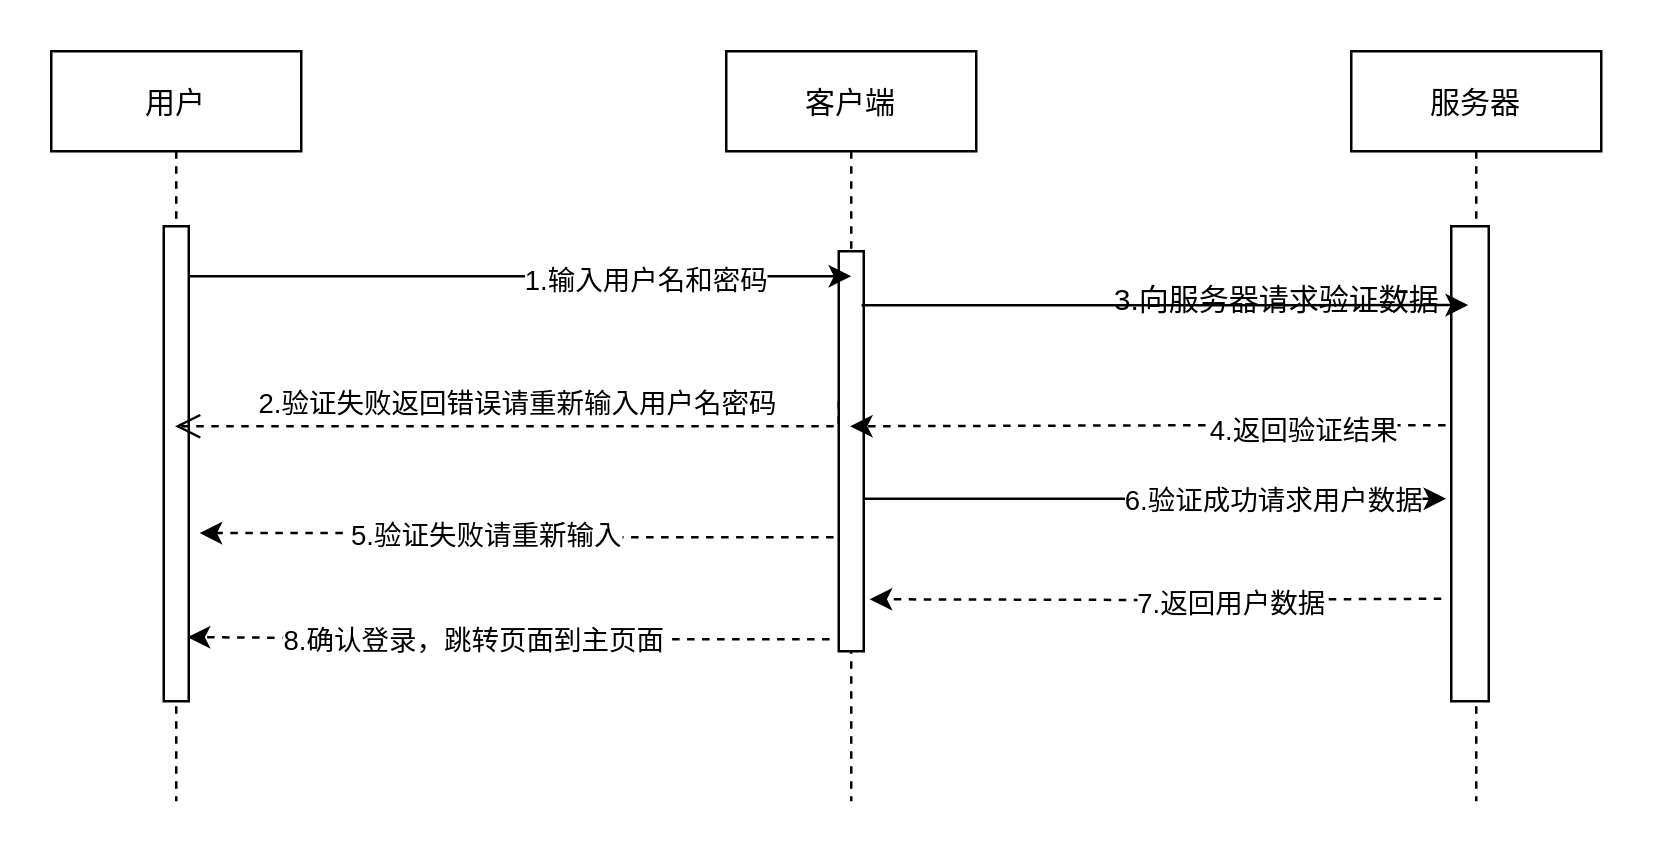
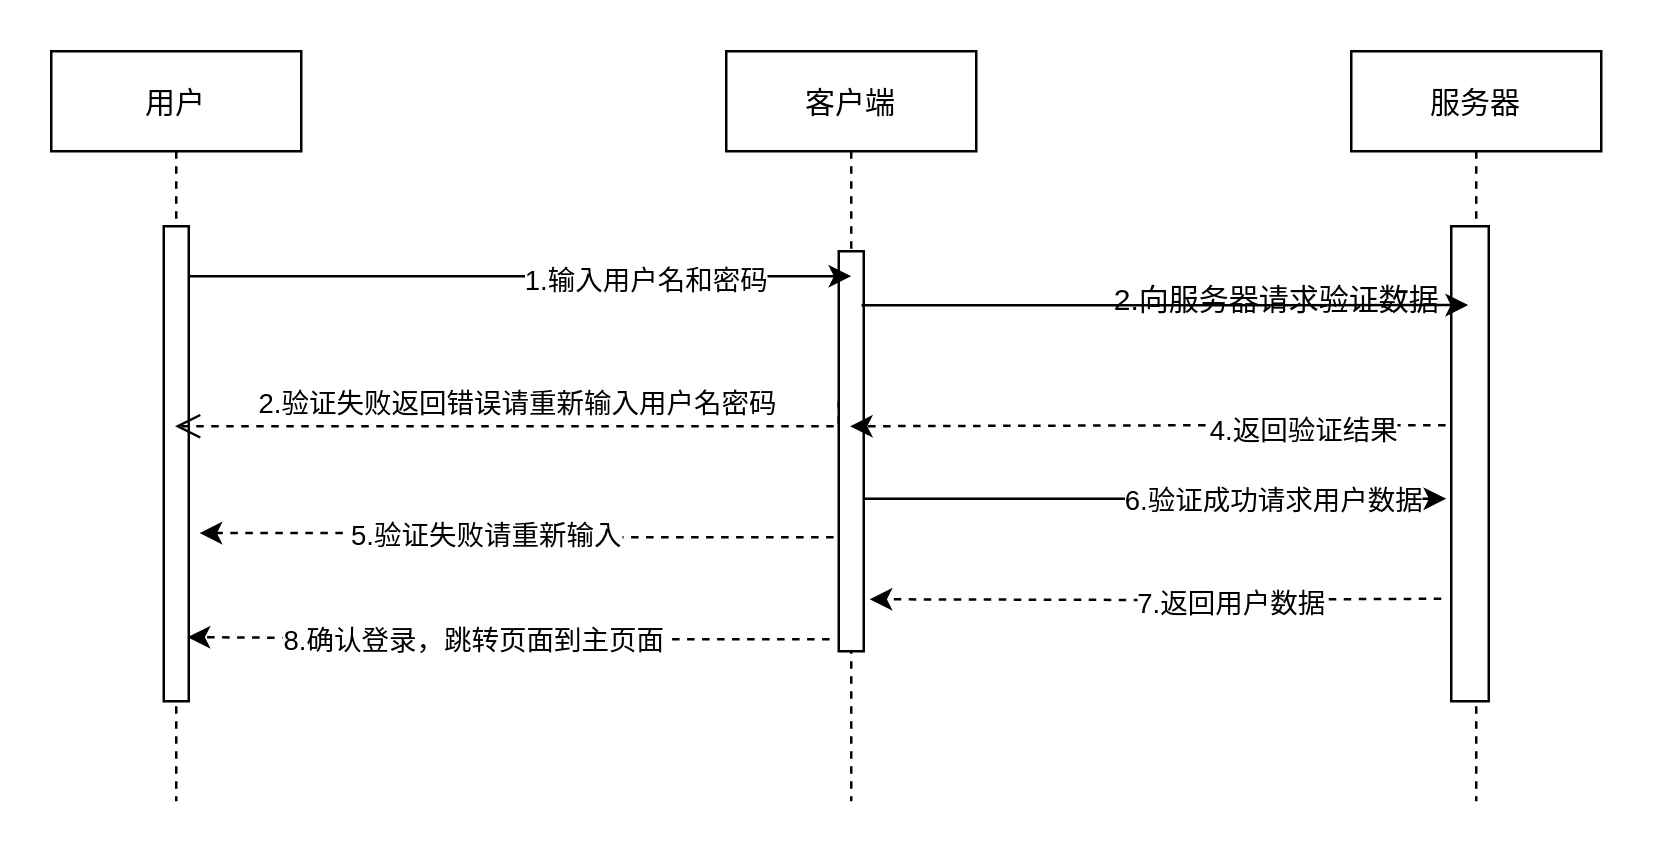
(1278, 301) -> (1278, 301)
